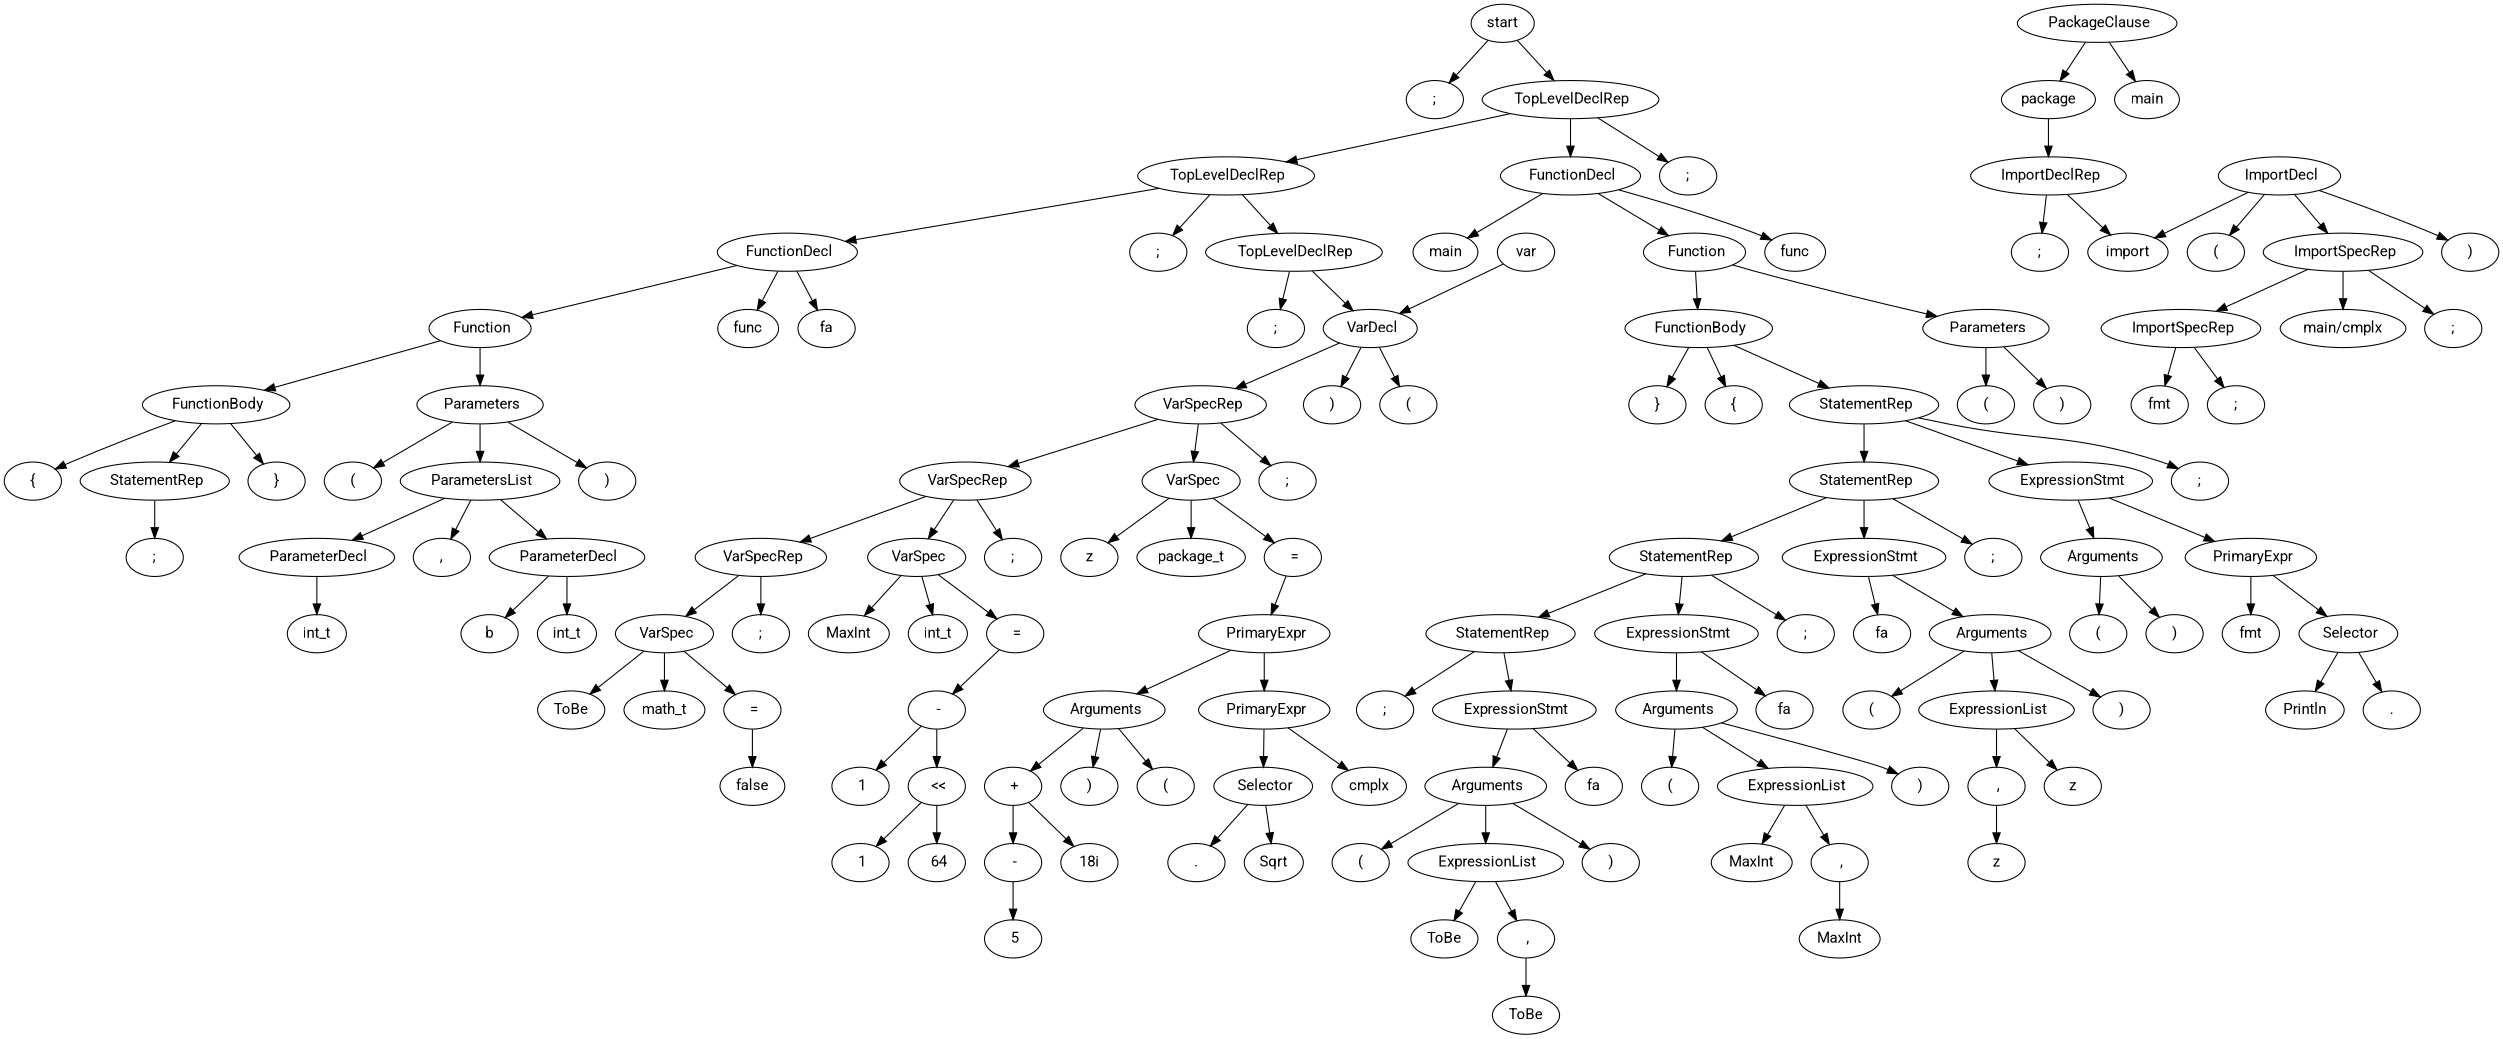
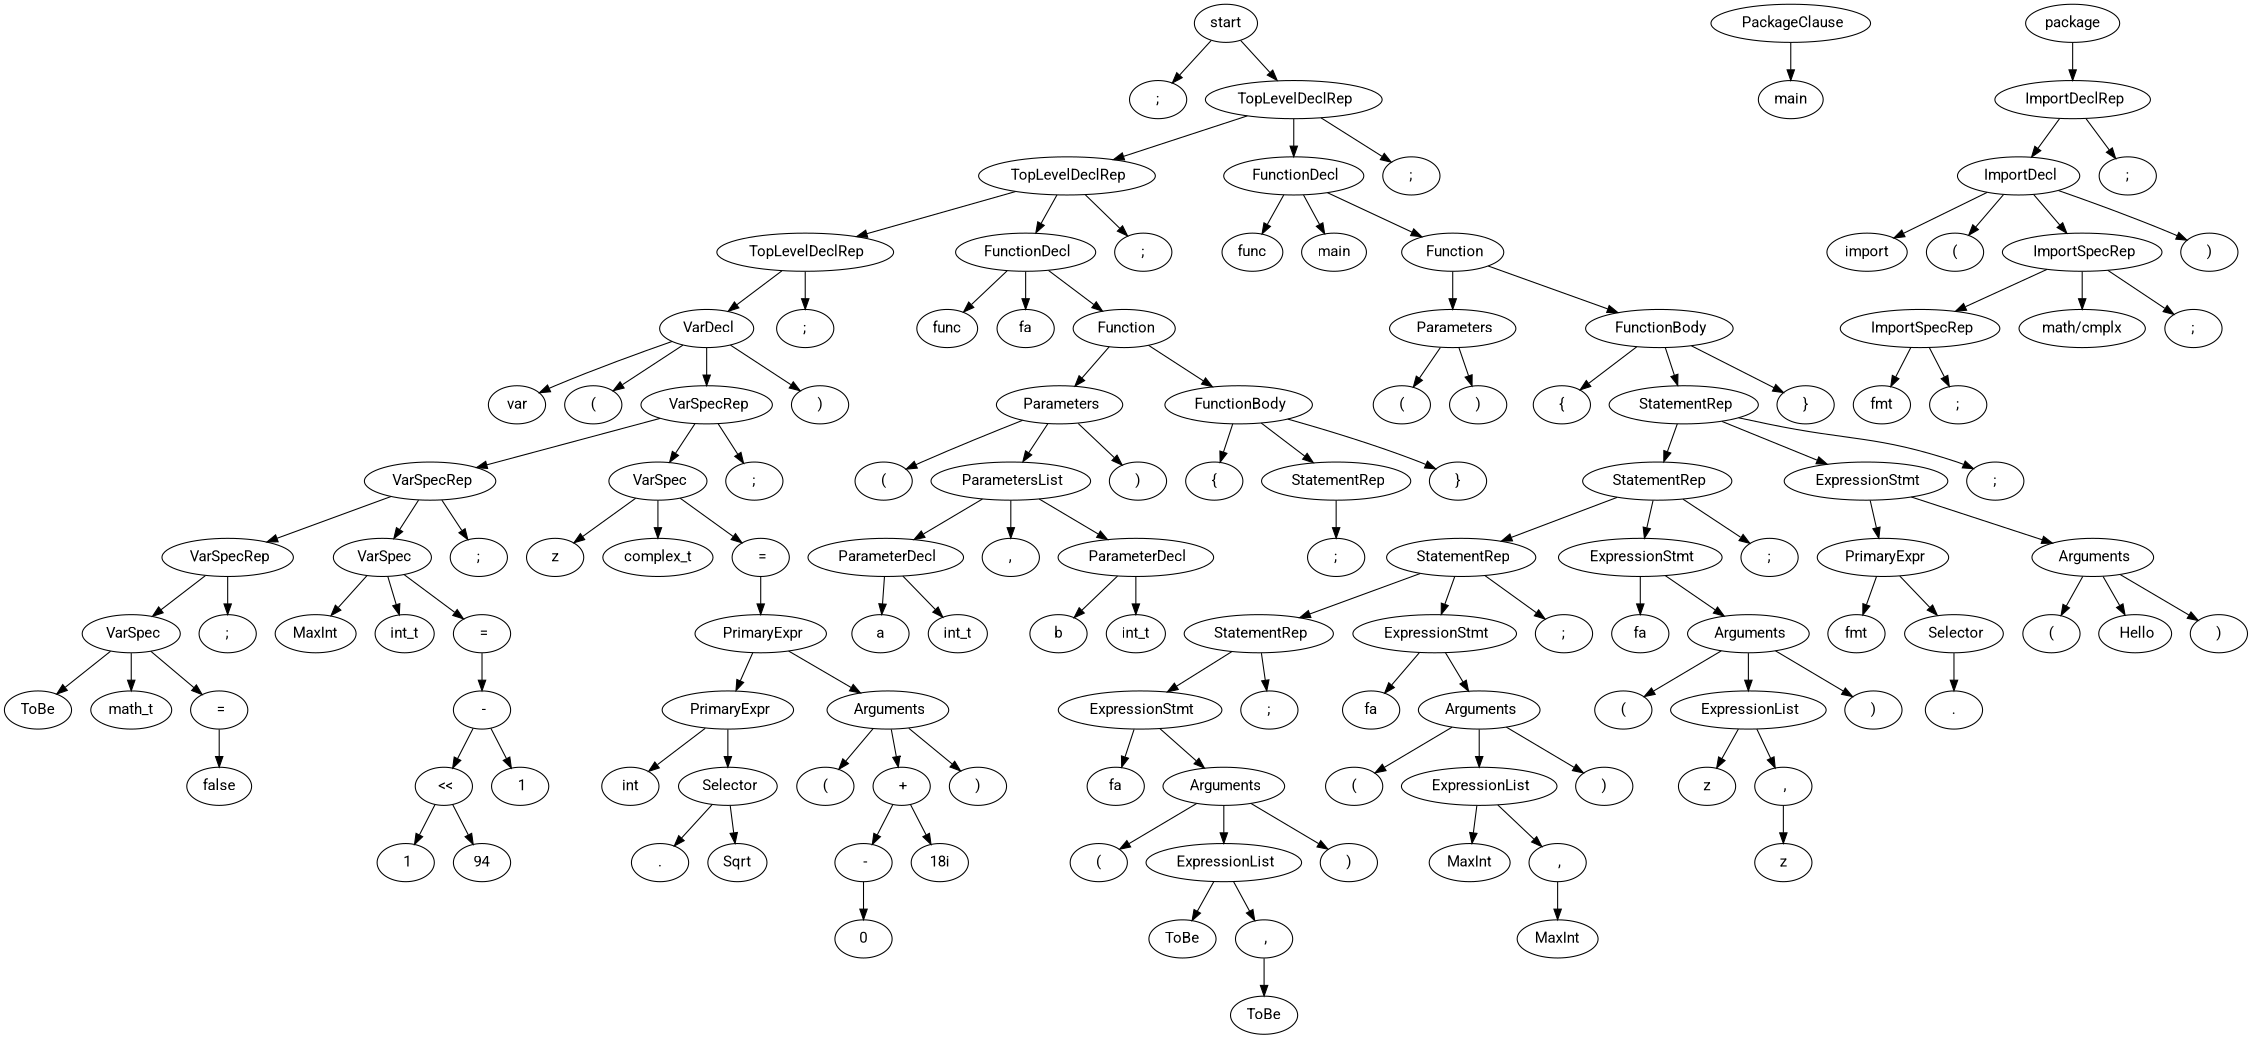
(2076, 57) -> none
(2085, 211) -> (2049, 134)
(1456, 286) -> (610, 364)
(2343, 329) -> (2082, 329)
(1191, 557) -> (658, 557)
none -> (880, 634)
none -> (2135, 634)
(2305, 710) -> none
(1369, 786) -> (630, 786)
(937, 863) -> (482, 863)
(1013, 939) -> (864, 939)
